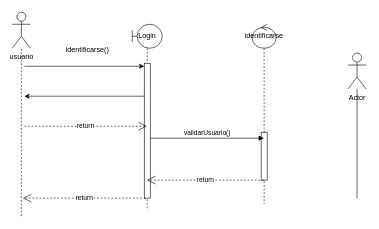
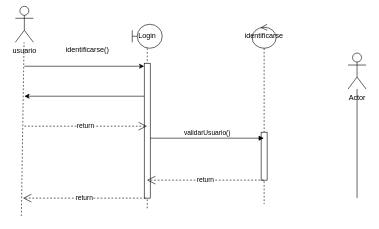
(21, 30) -> (24, 24)
